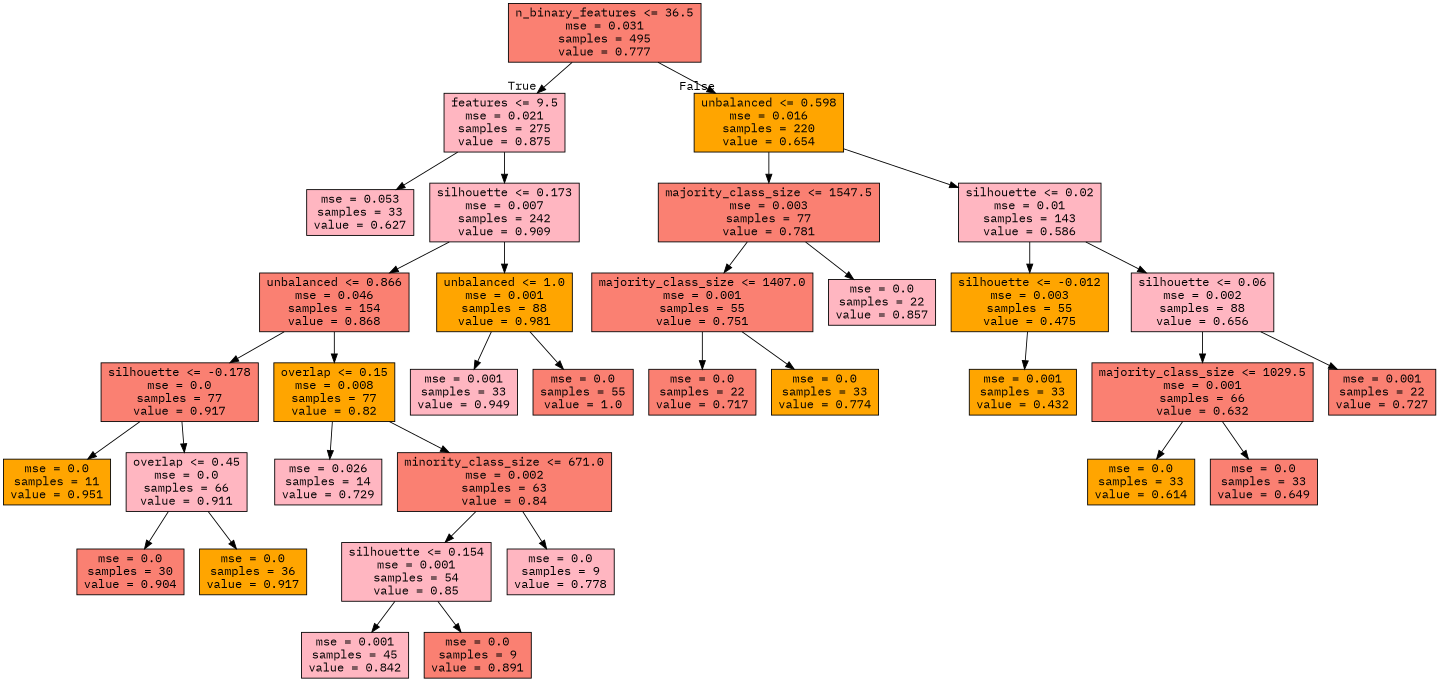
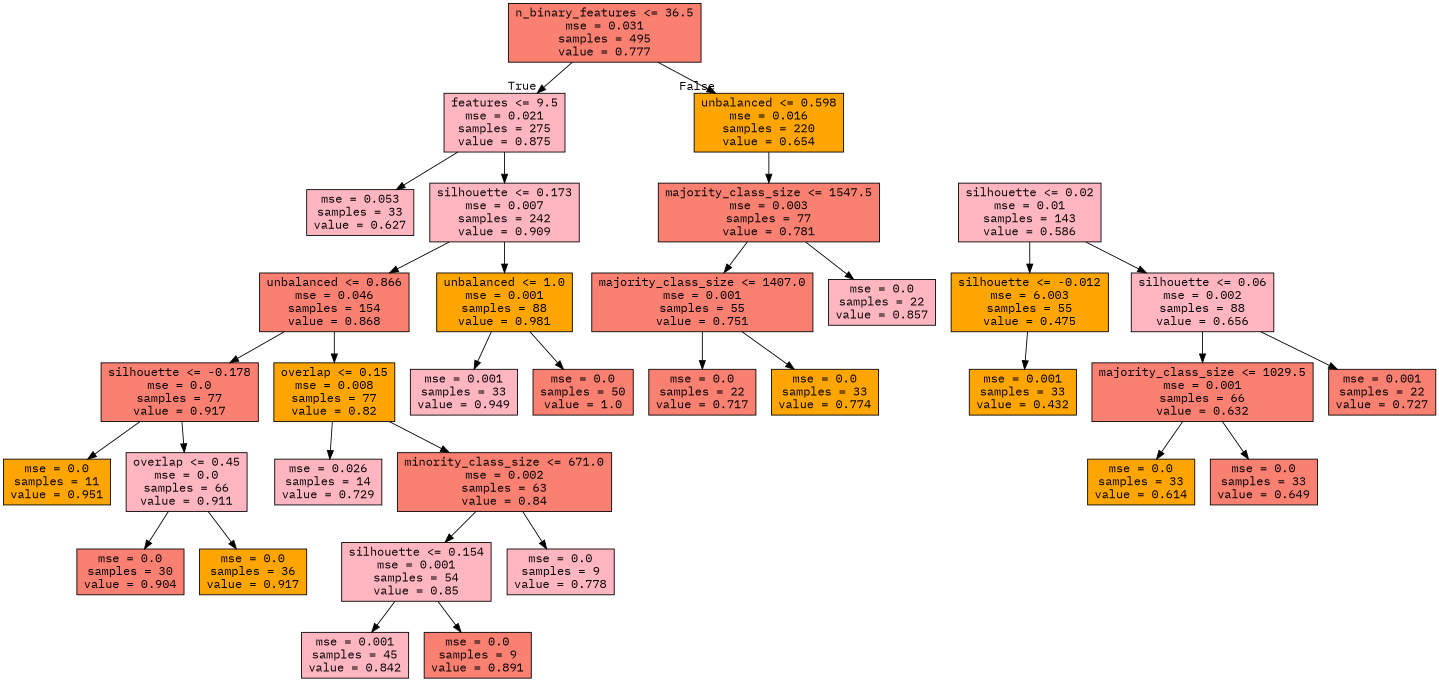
(897, 167) -> none
(1030, 302) -> (1030, 302)
(583, 392) -> (583, 392)
